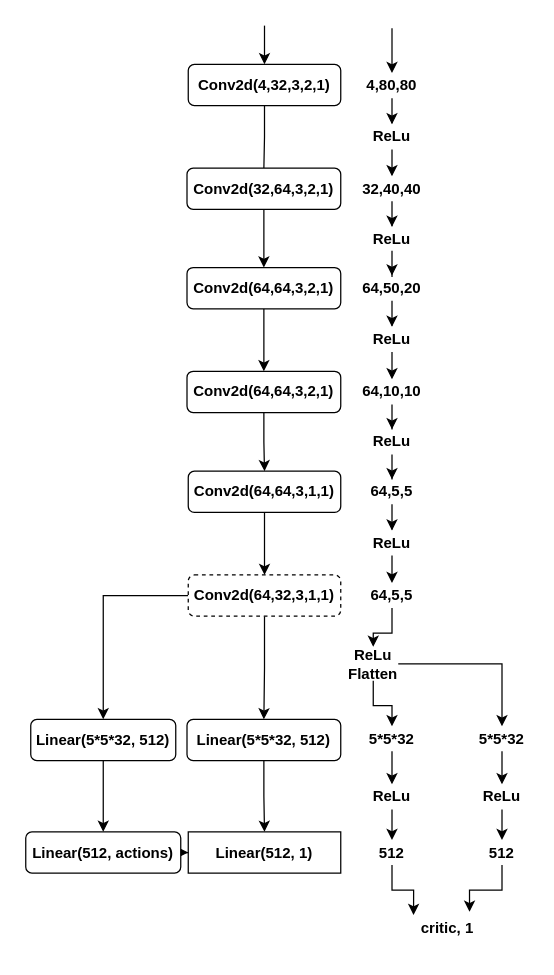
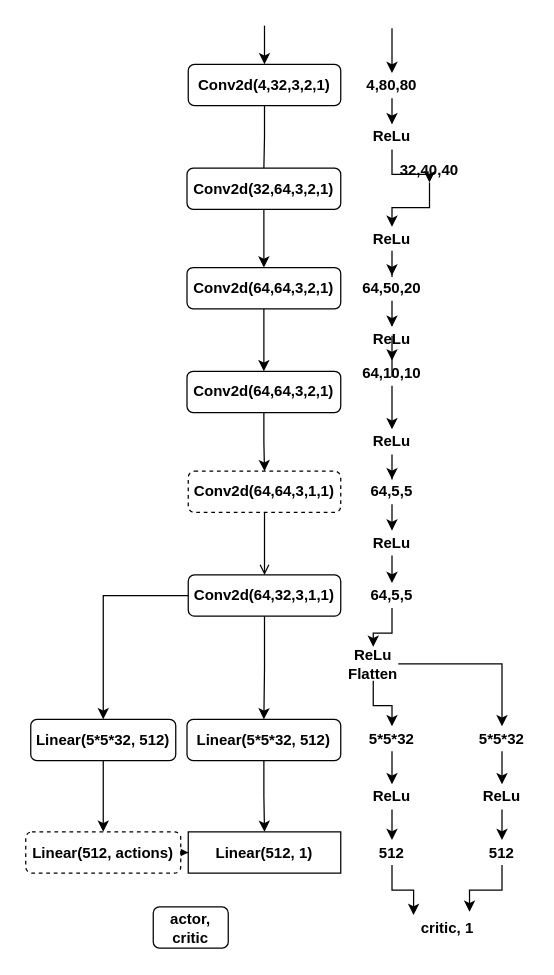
(392, 189) -> (429, 170)
(392, 392) -> (392, 373)
(264, 492) -> (264, 492)
(264, 565) -> (264, 567)
(264, 596) -> (264, 596)
(103, 853) -> (103, 853)
none -> (191, 928)
